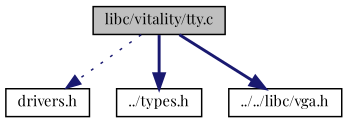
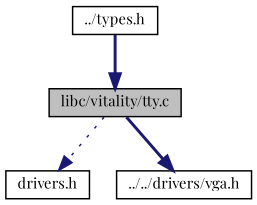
(159, 54) -> (115, 54)
(285, 103) -> (184, 185)
